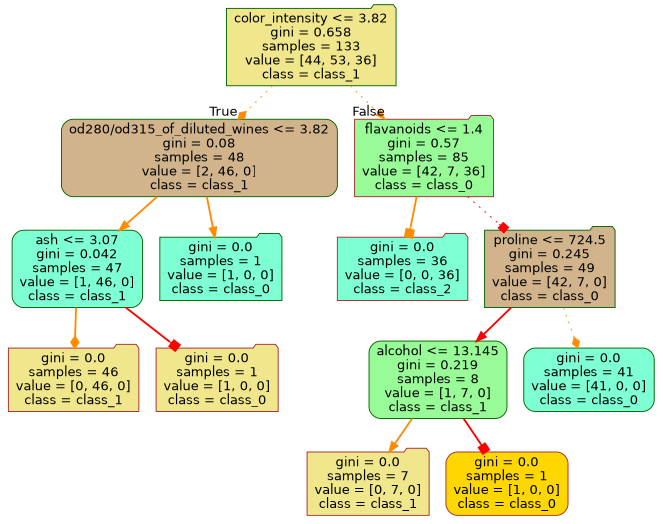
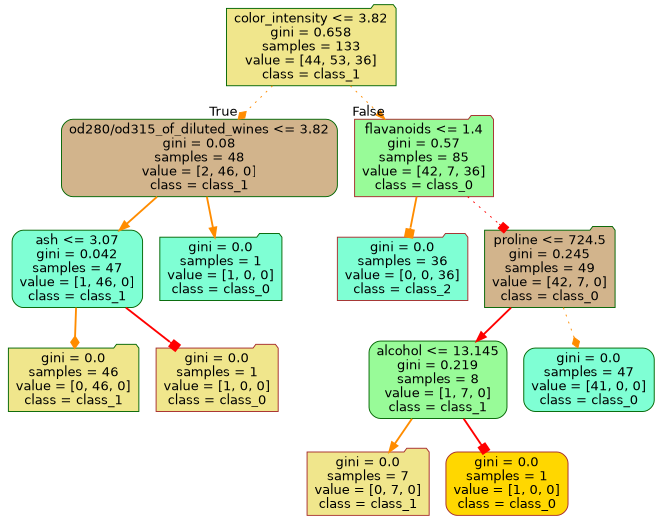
(74, 380) -> (74, 380)
(589, 380) -> (589, 380)
